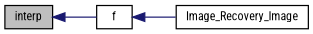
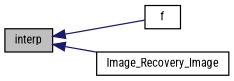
(160, 17) -> (81, 49)
